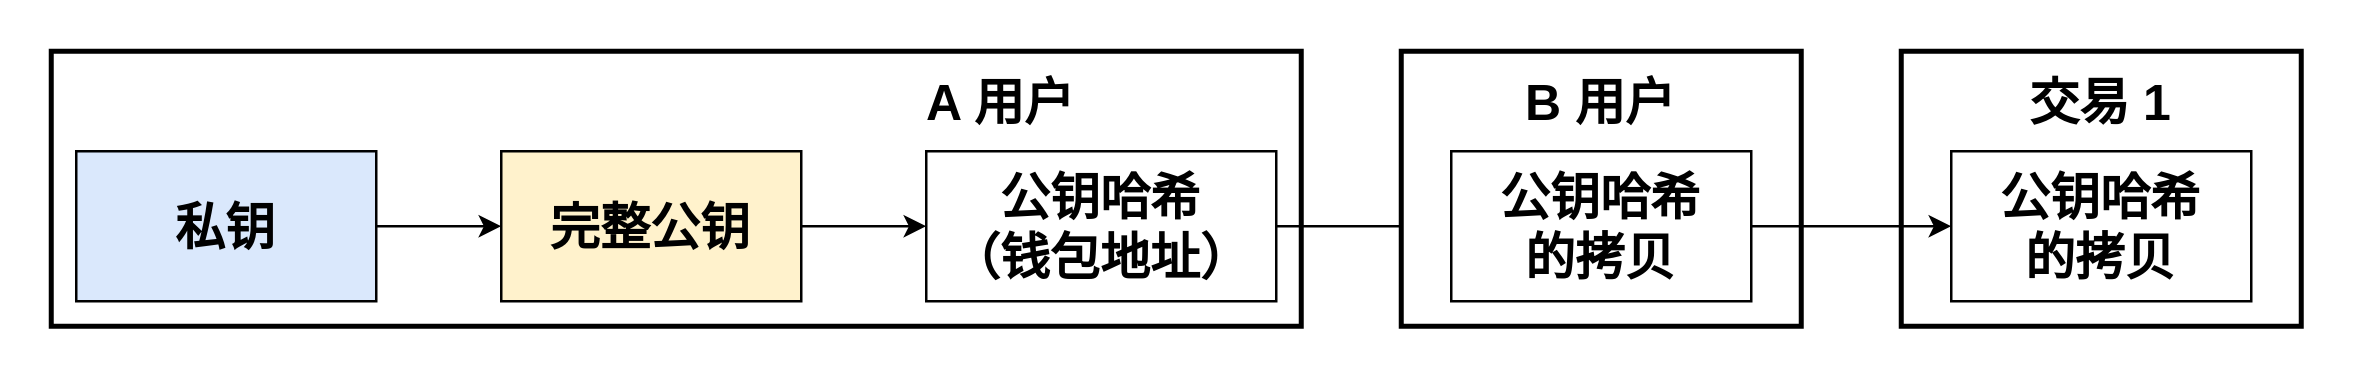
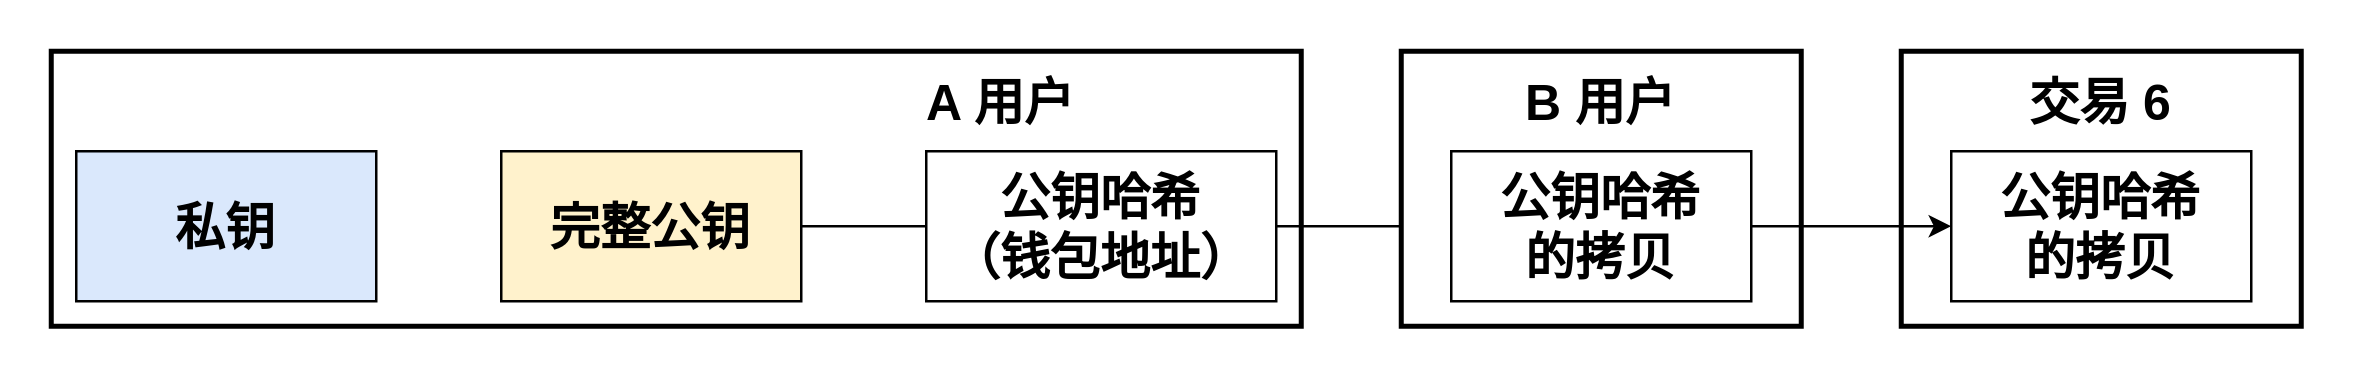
(2101, 101) -> (2101, 101)
(430, 226) -> none
(908, 226) -> (915, 226)
